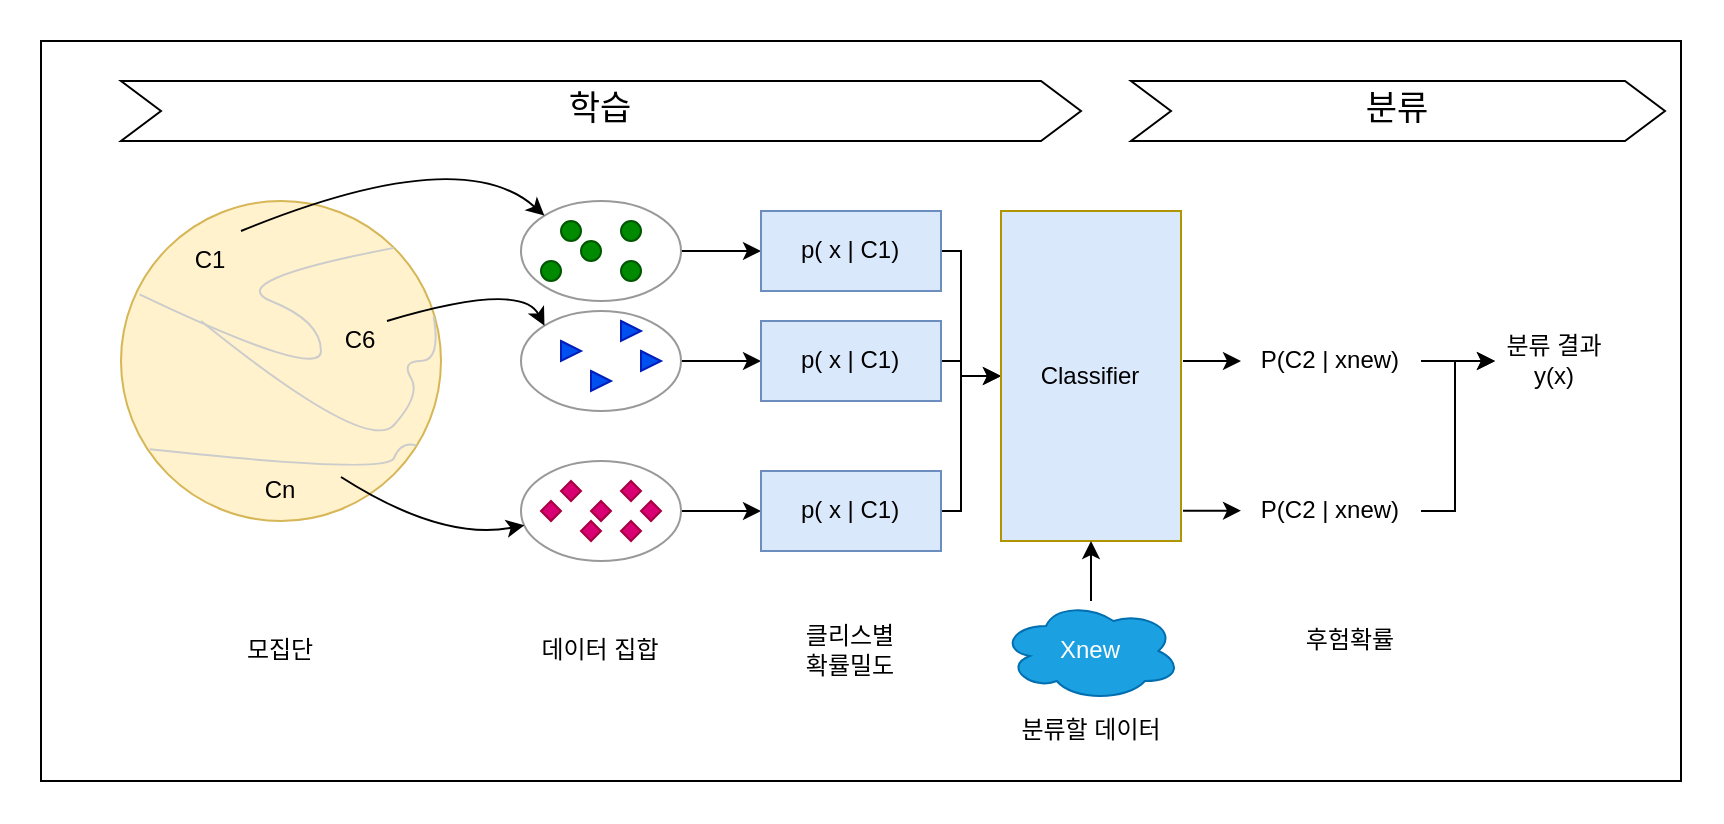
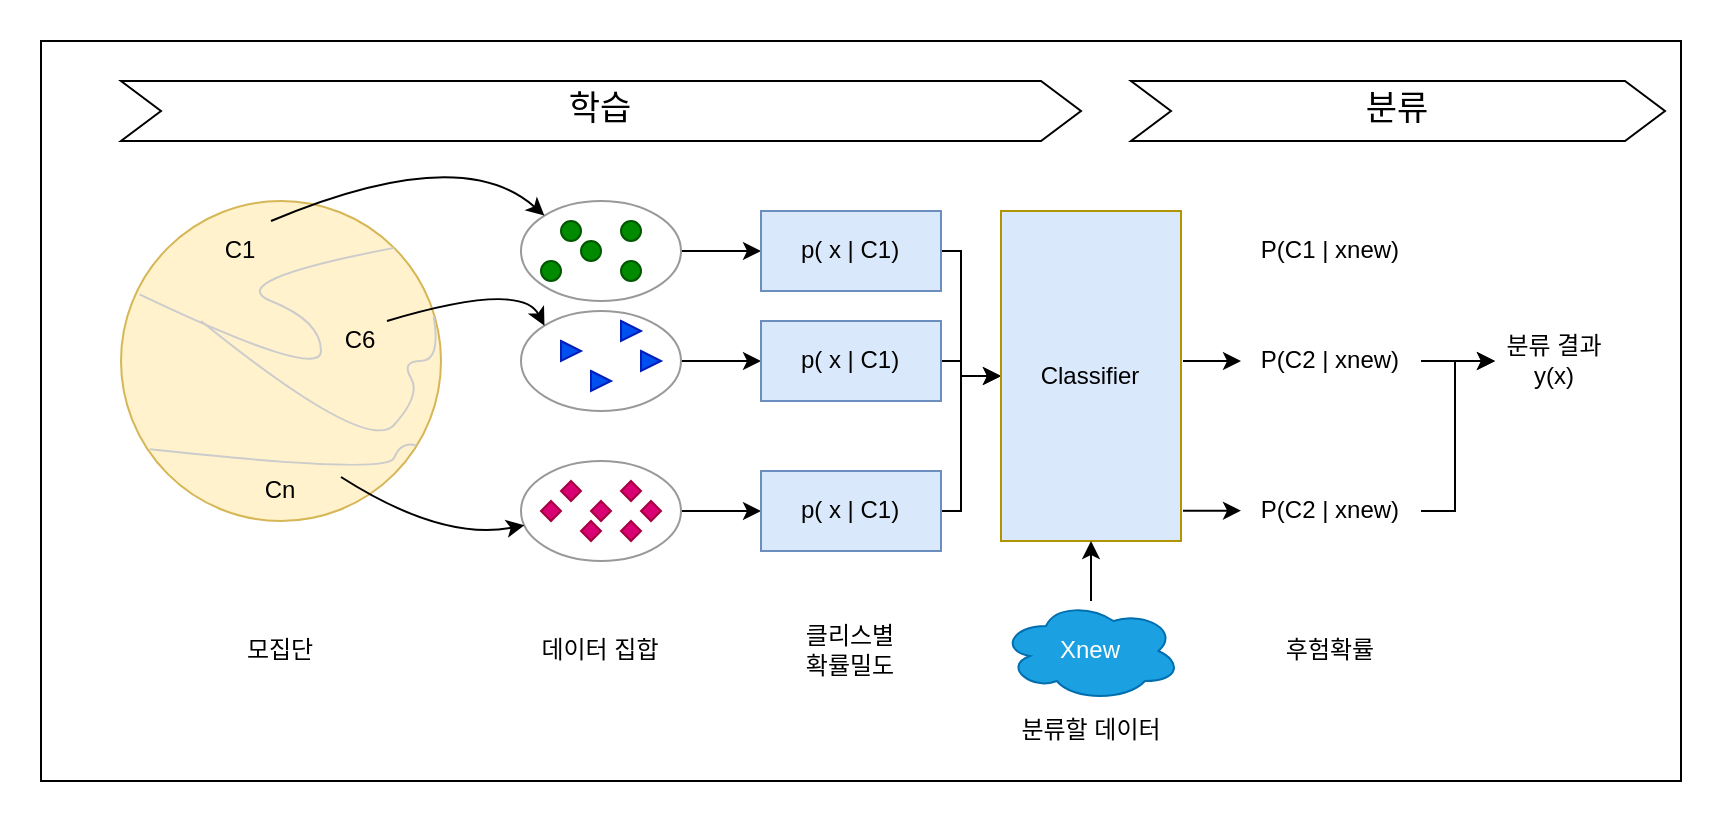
none -> (1331, 251)
(211, 261) -> (241, 251)
(1351, 641) -> (1331, 651)
